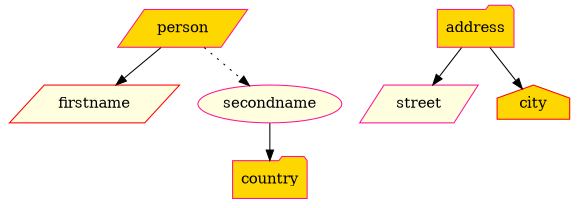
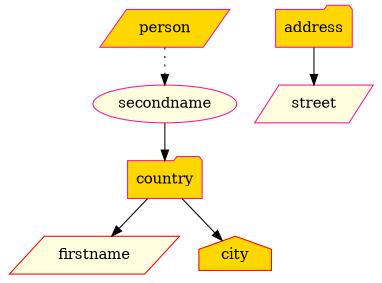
(143, 63) -> (133, 214)
(503, 64) -> (199, 216)
